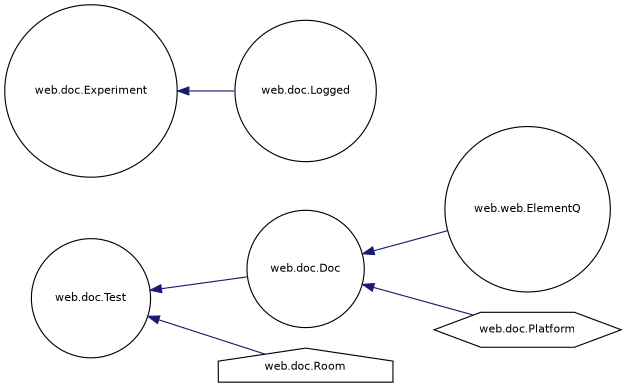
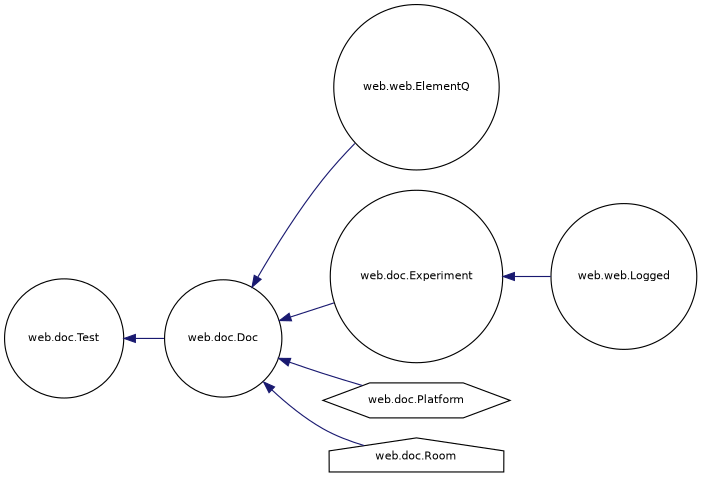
(306, 91) -> (624, 276)
none -> (312, 310)
(212, 337) -> (314, 424)
